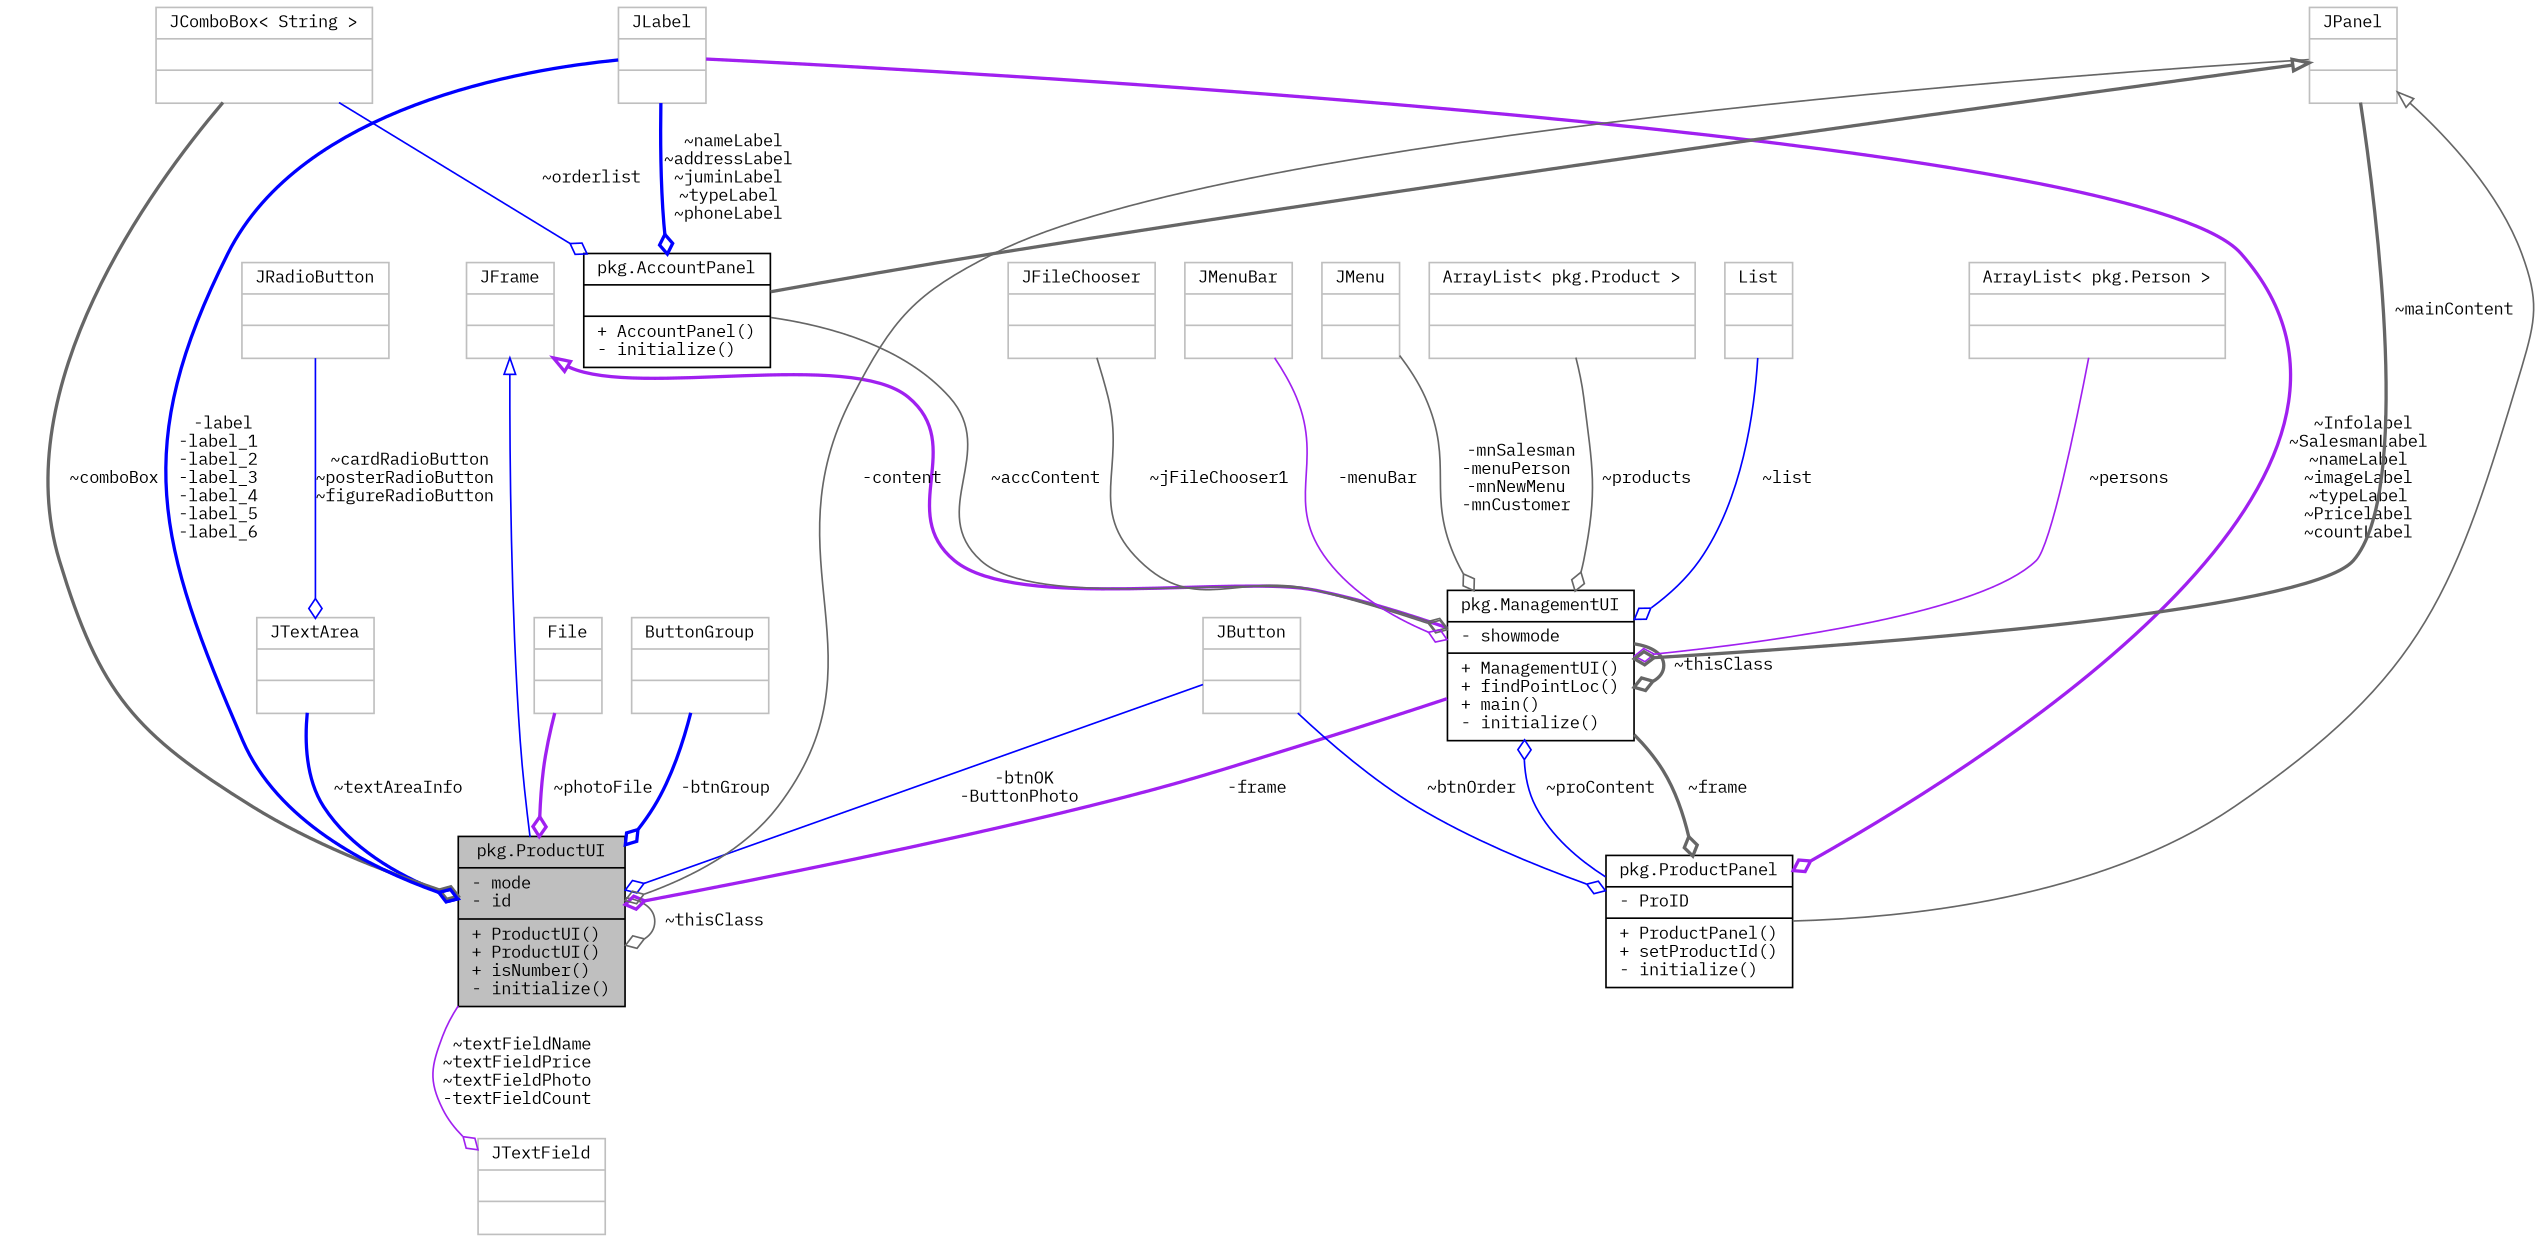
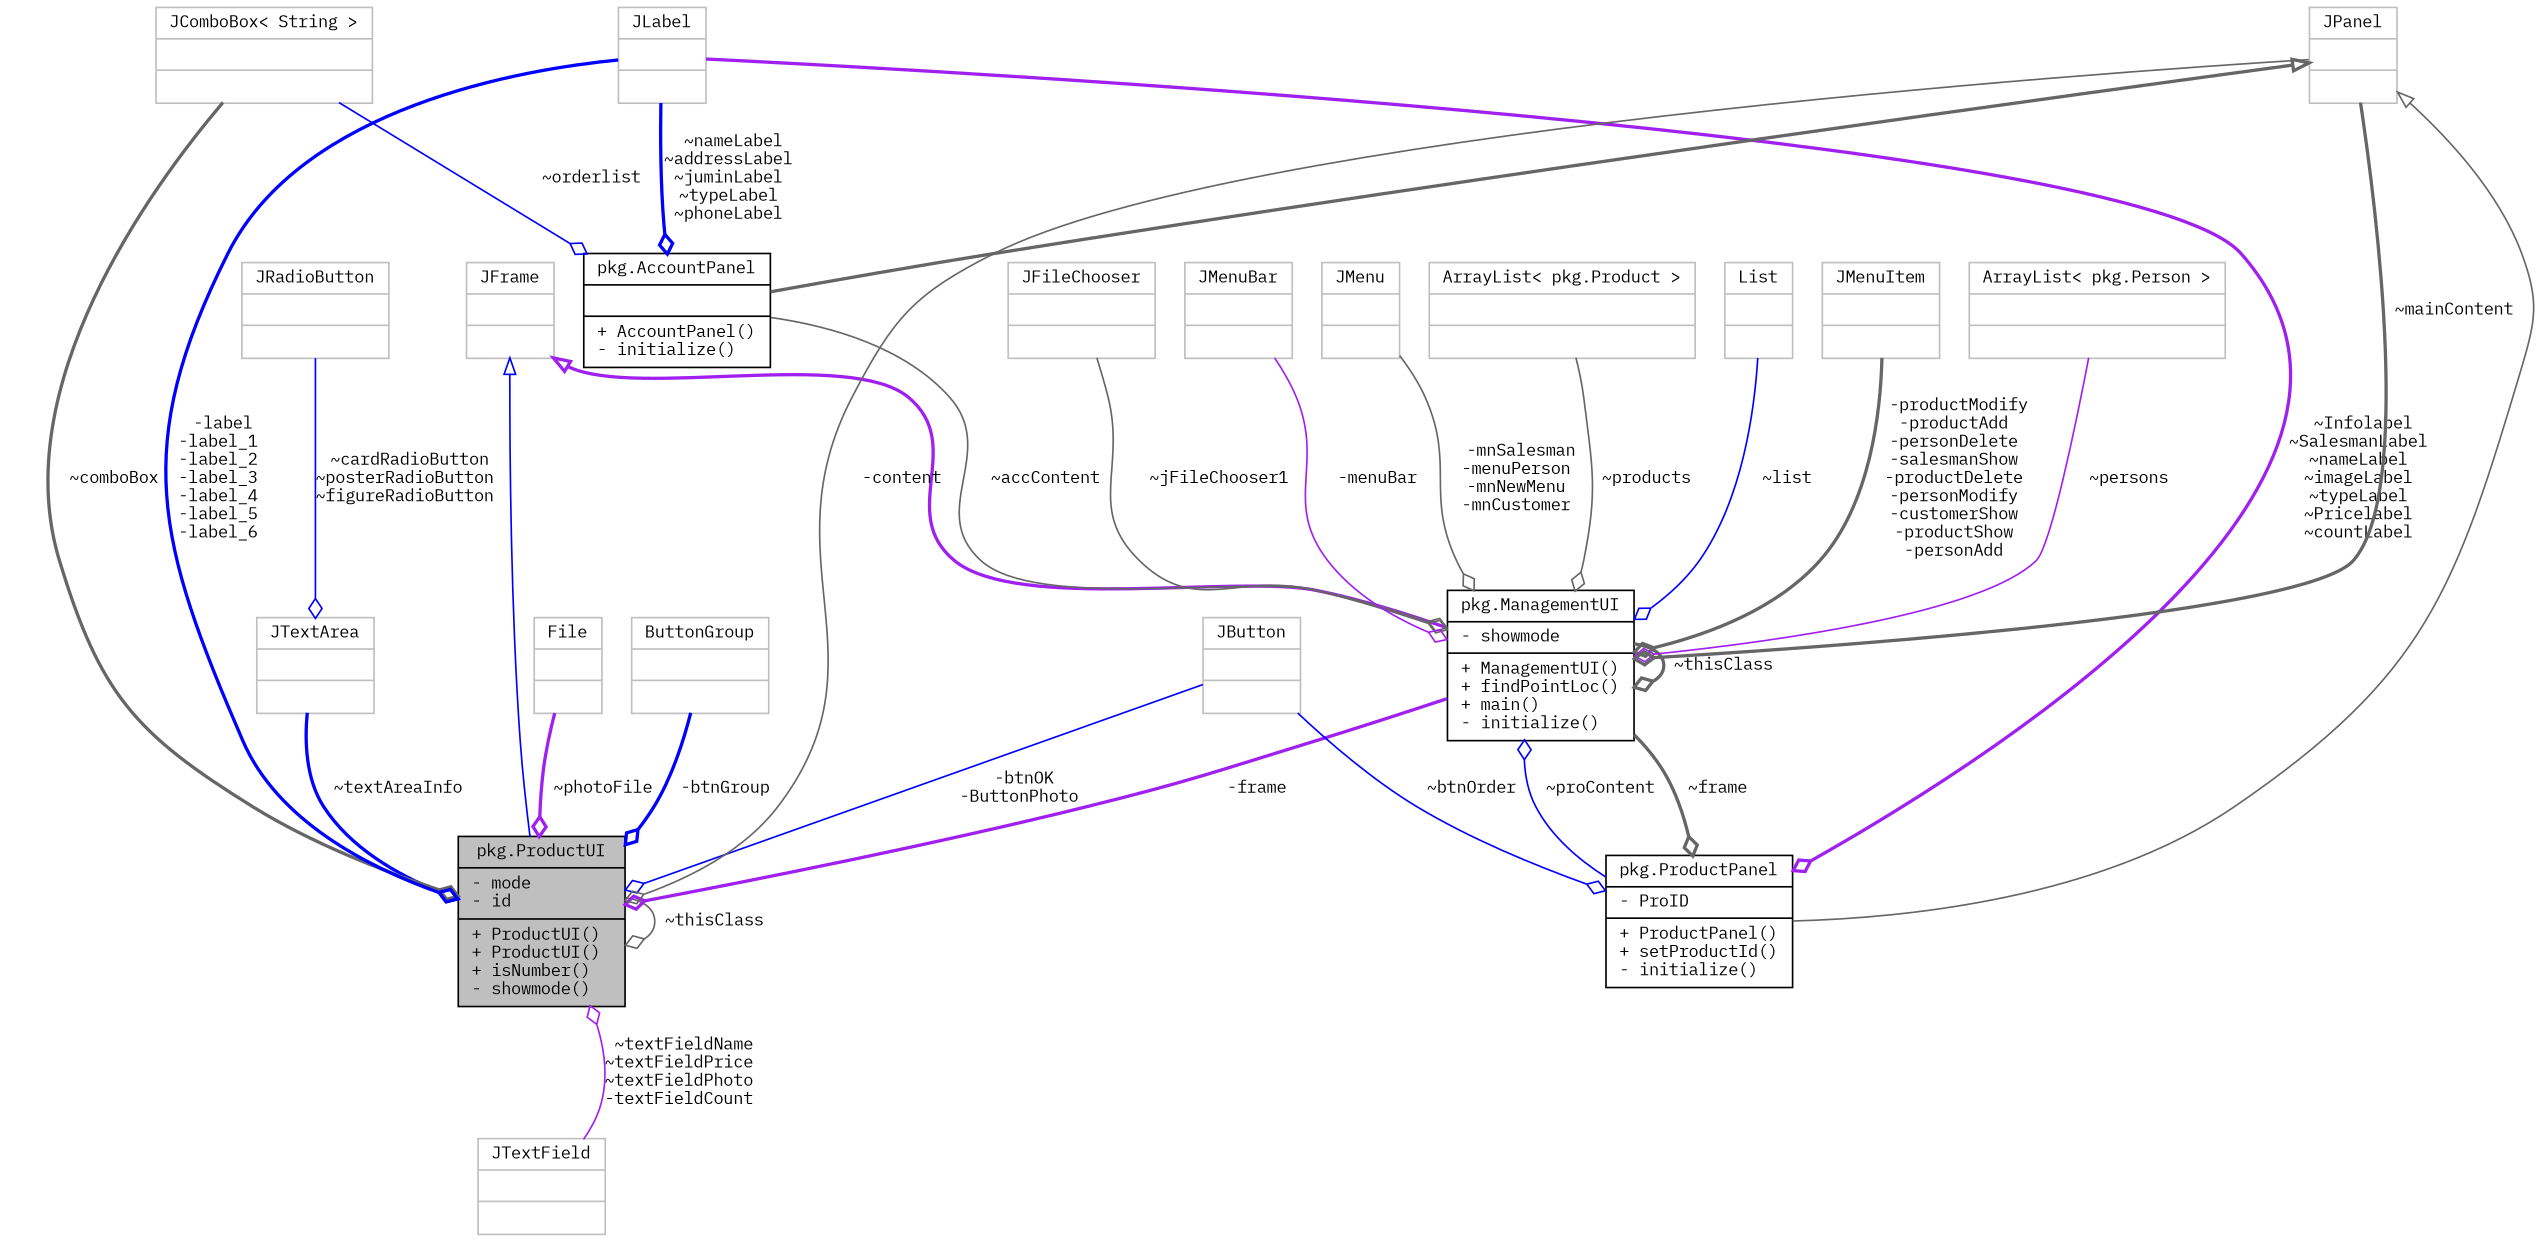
none -> (1881, 310)
(542, 989) -> (532, 989)
(433, 1073) -> (604, 1084)
